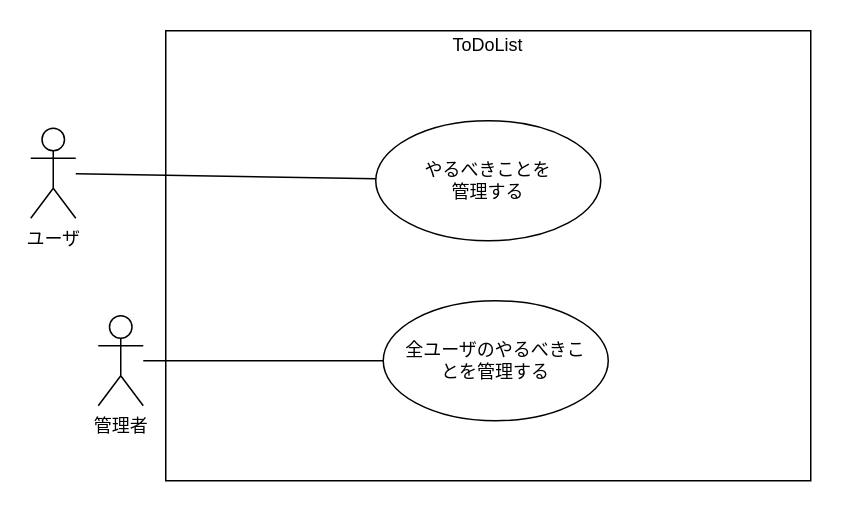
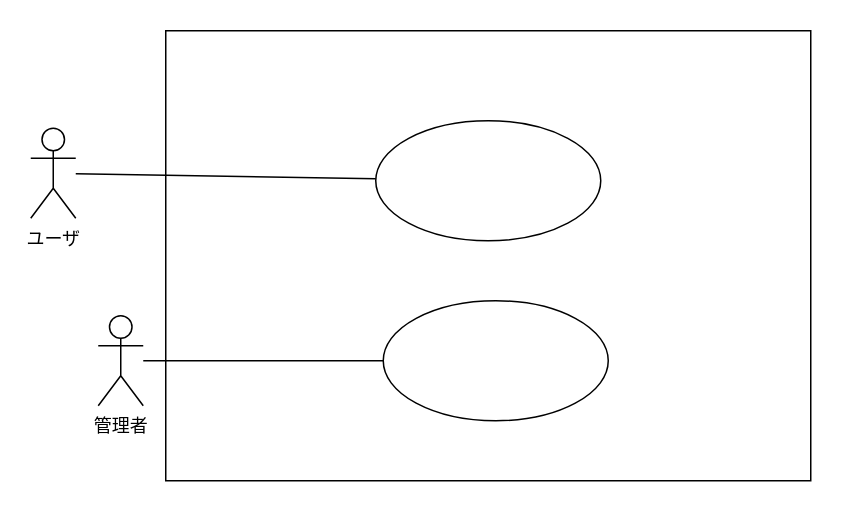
(488, 46) -> none
(488, 181) -> none
(496, 361) -> none
